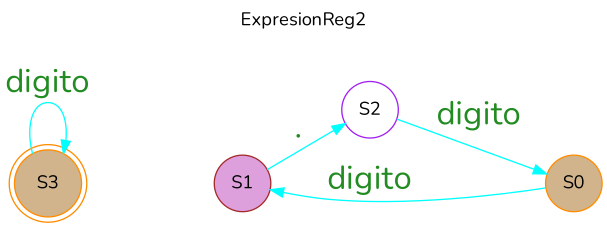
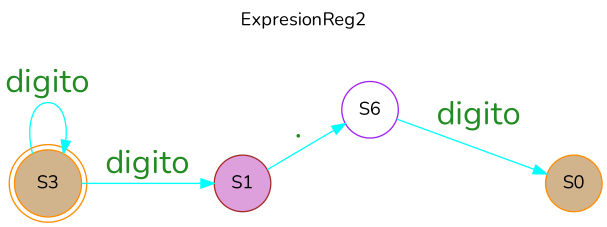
(370, 110) -> (370, 110)
(415, 201) -> (141, 183)
